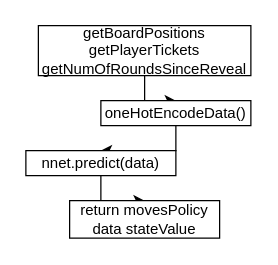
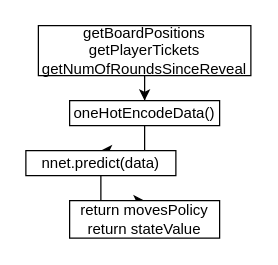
(176, 113) -> (144, 113)
(144, 219) -> (144, 219)
